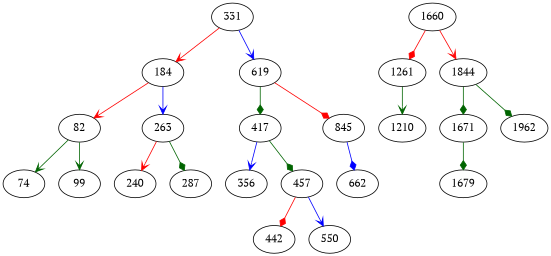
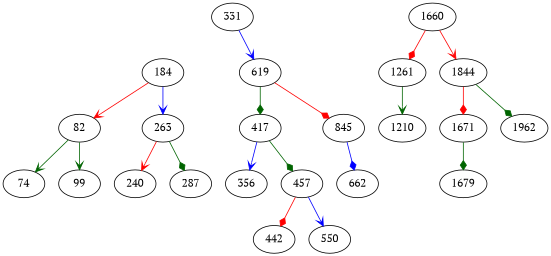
(201, 42) -> none
(463, 96) -> (463, 96)
